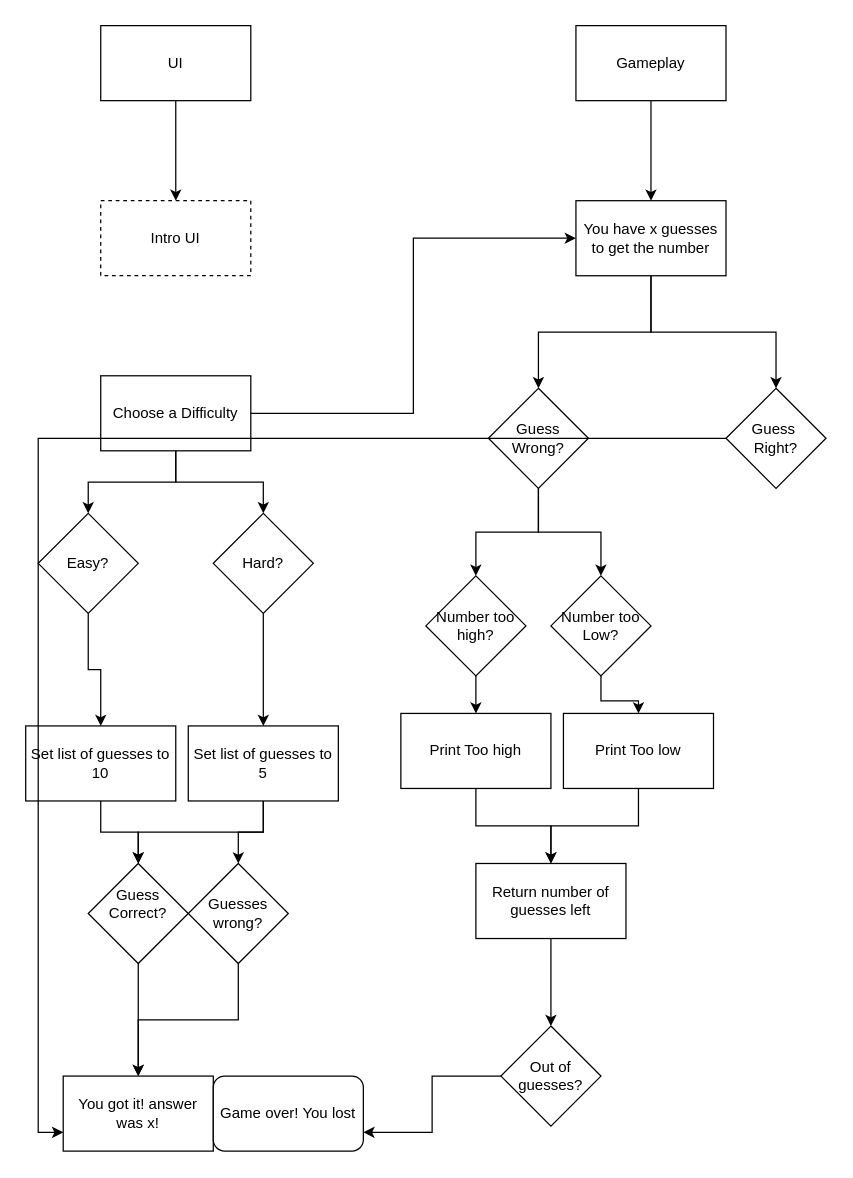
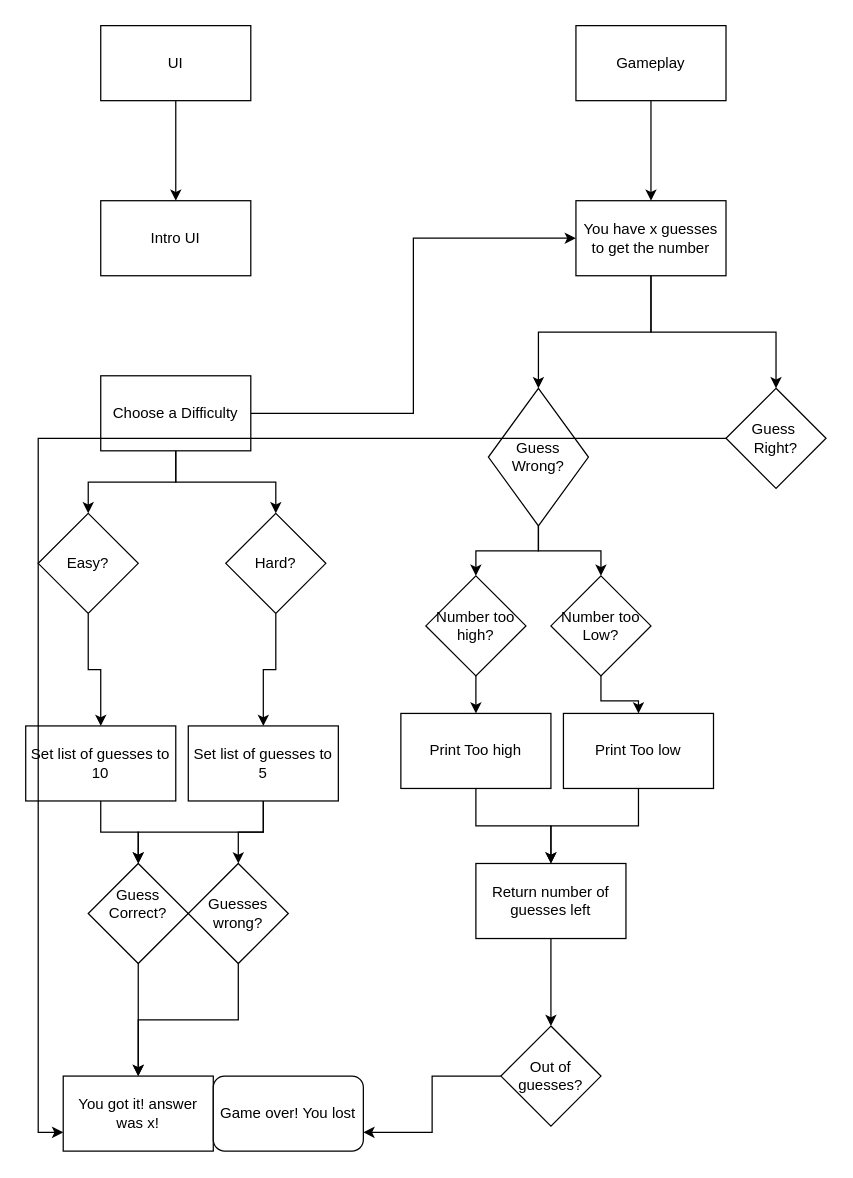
(176, 238) -> (176, 238)
(538, 438) -> (538, 457)
(263, 563) -> (276, 563)
